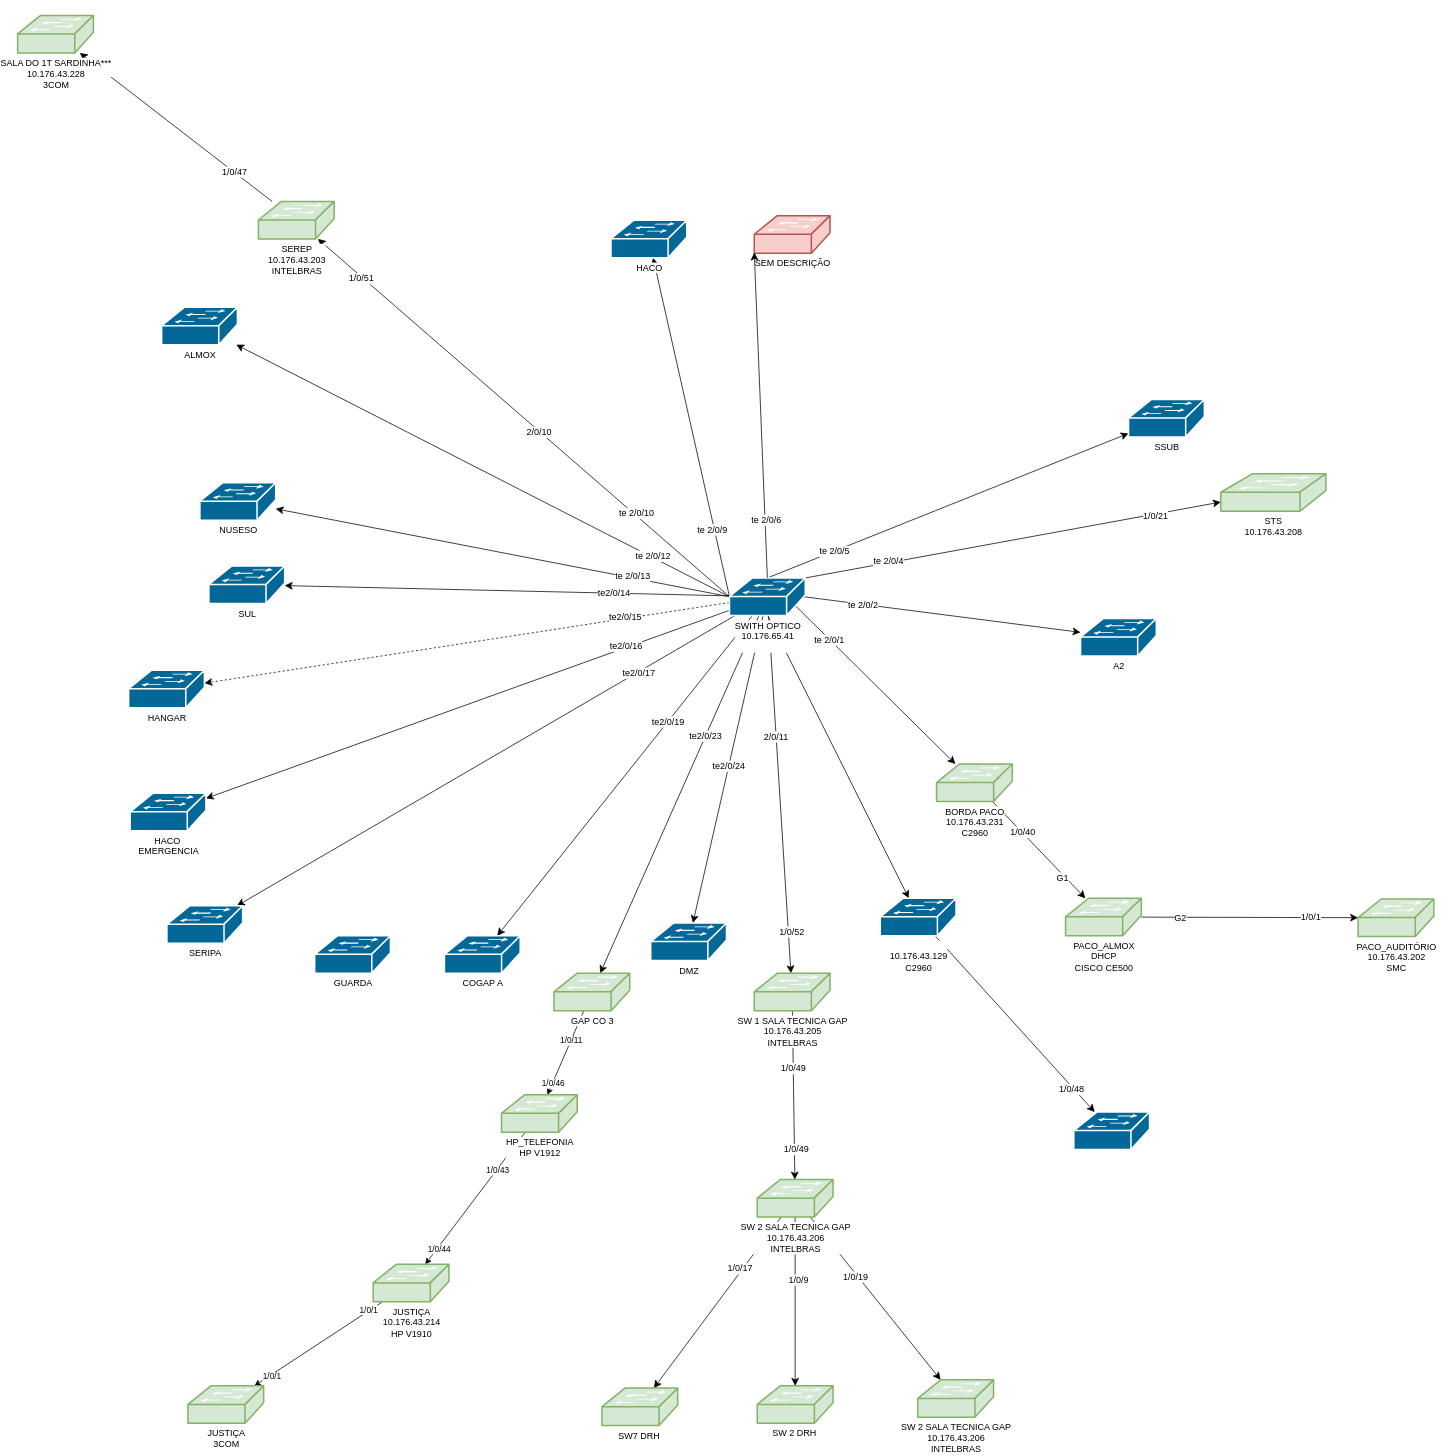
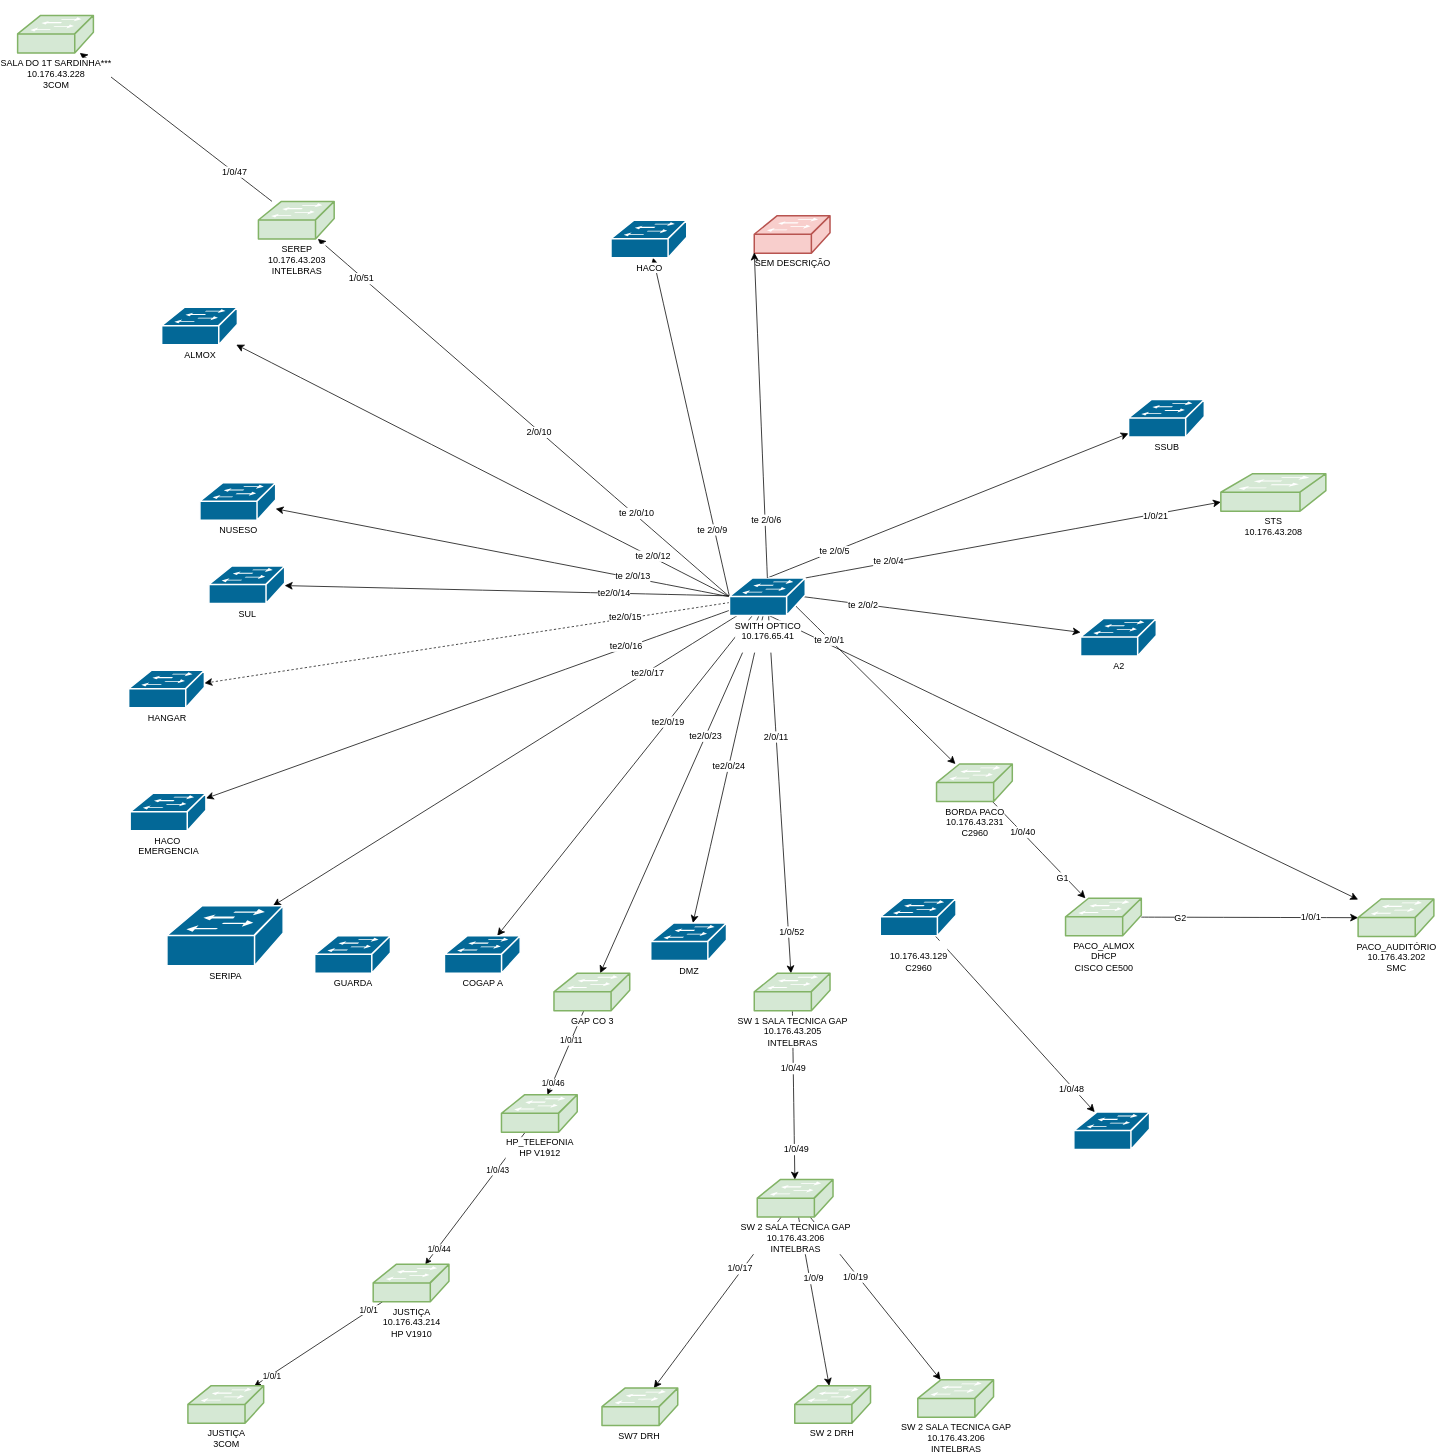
(846, 772) -> (1098, 774)
(205, 924) -> (225, 936)
(795, 1404) -> (833, 1404)
